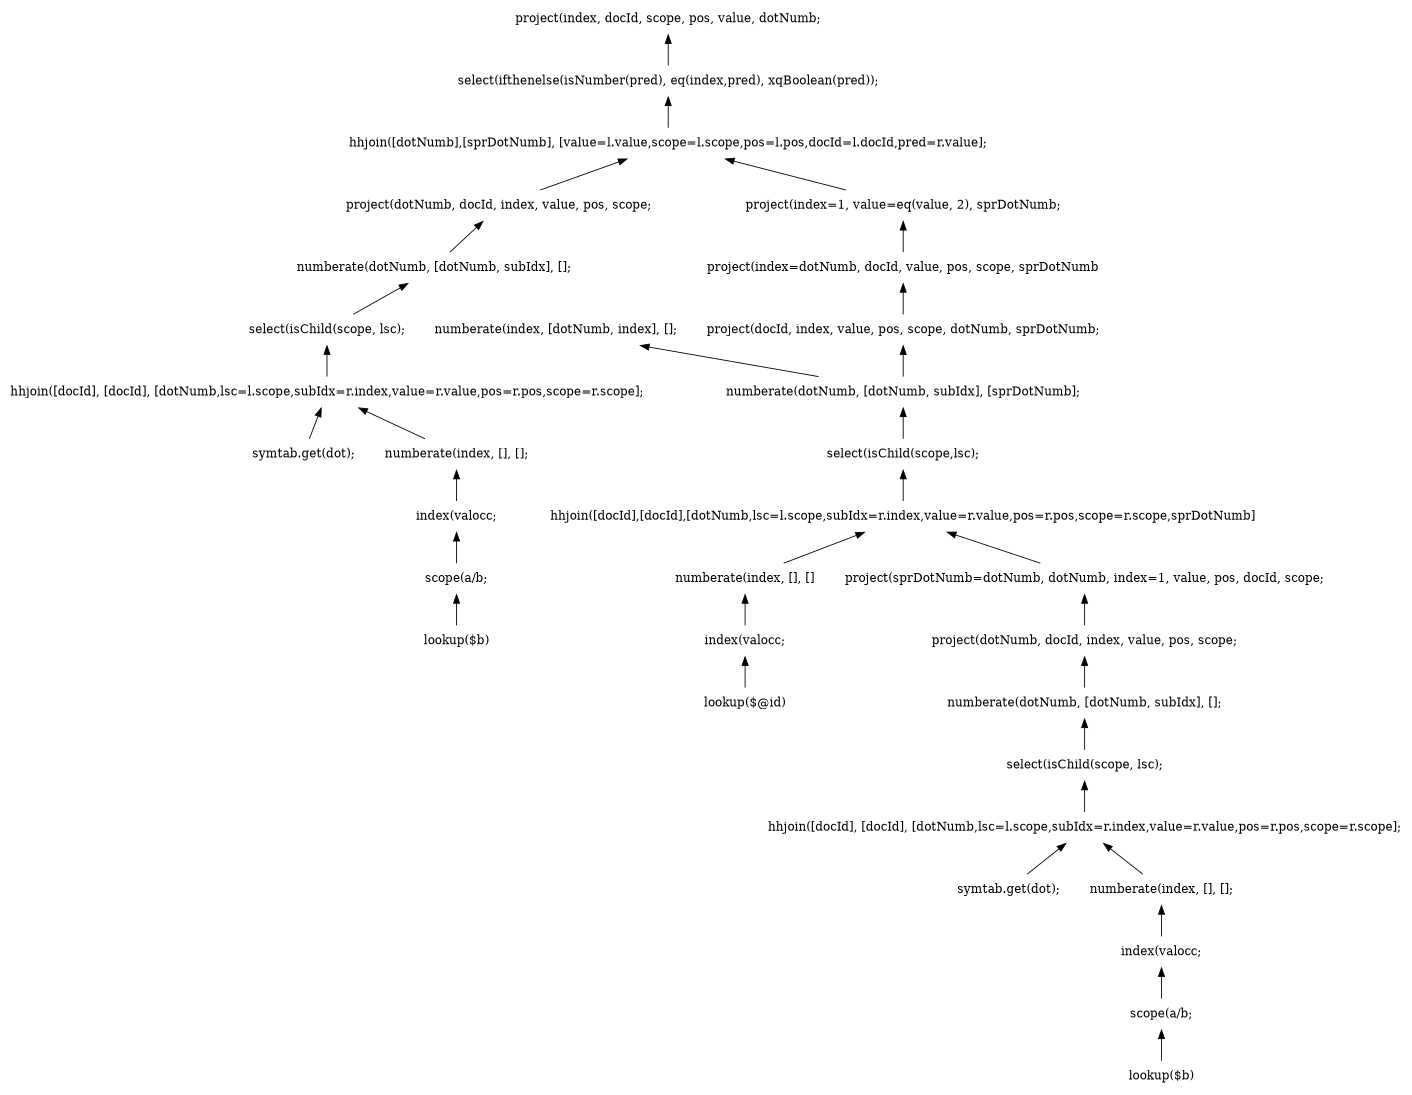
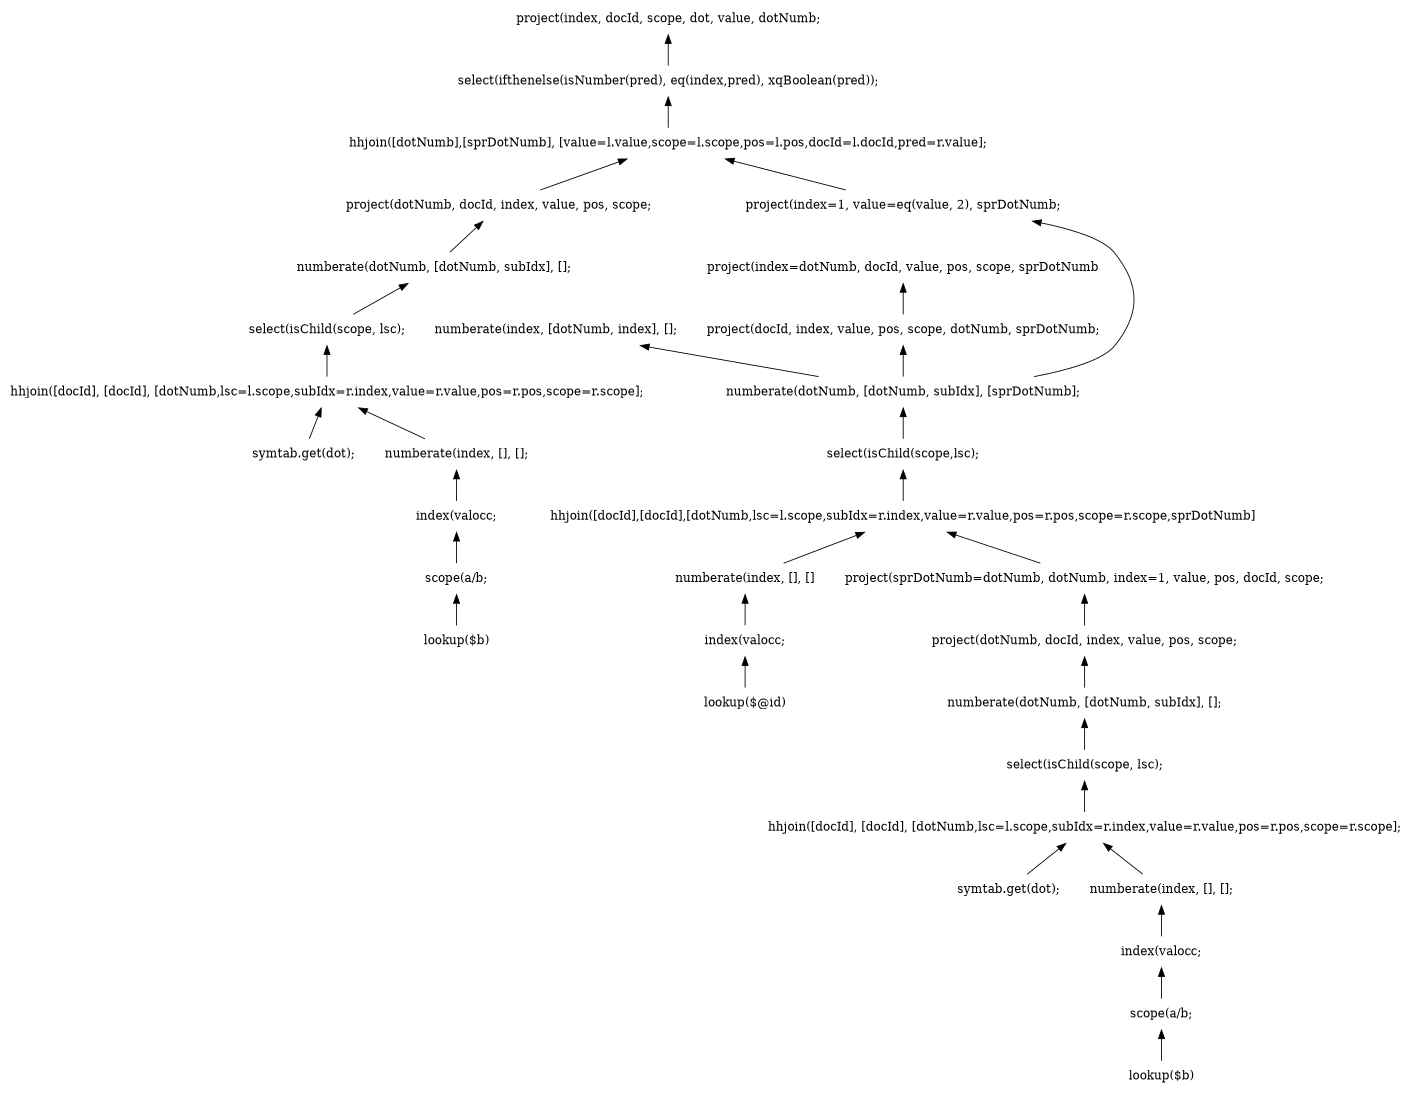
(668, 19) -> (668, 19)
(903, 241) -> (1134, 303)
